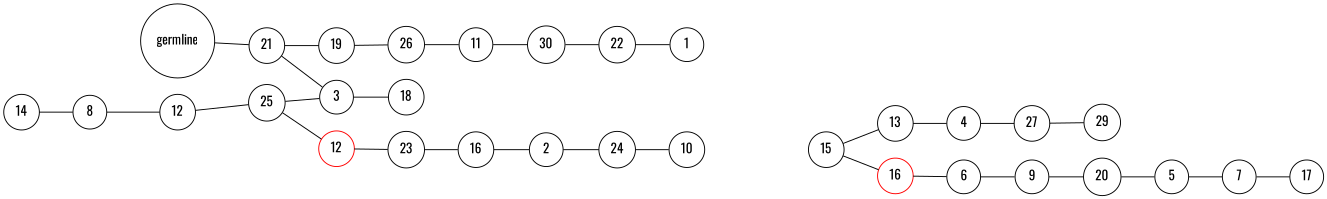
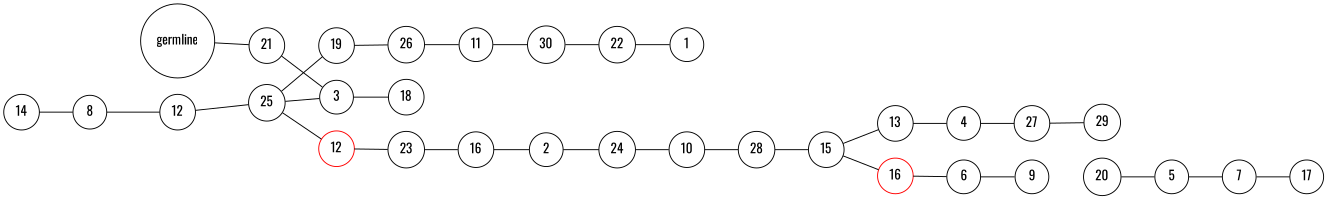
(302, 46) -> (299, 77)
none -> (757, 150)
(1066, 177) -> none
